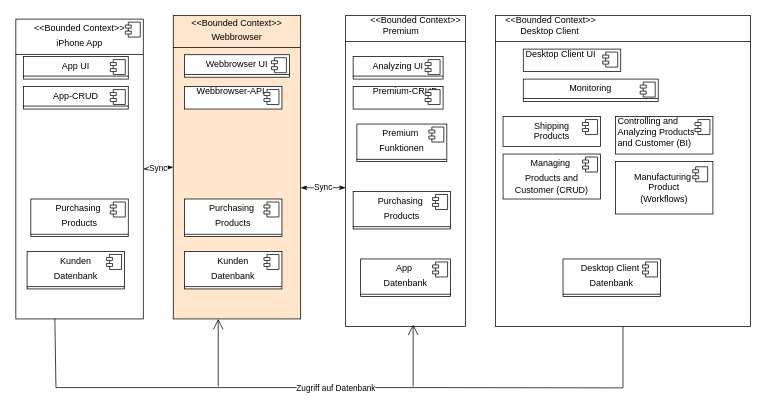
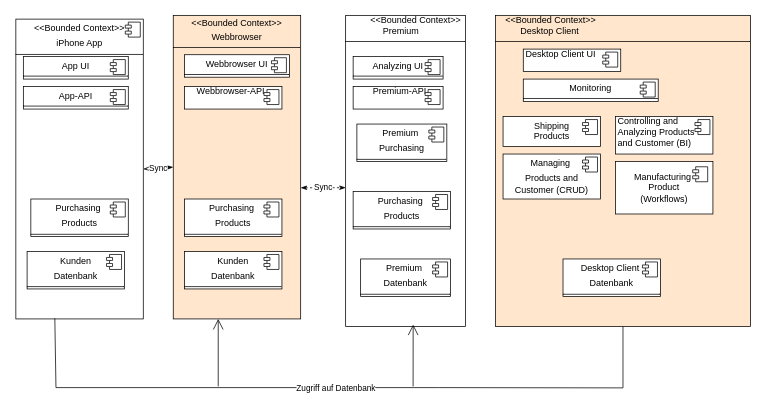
(542, 26) -> (542, 26)
(43, 87) -> (41, 87)
(382, 87) -> (379, 87)
(381, 124) -> (381, 124)
(310, 188) -> (310, 188)
(383, 259) -> (383, 259)
